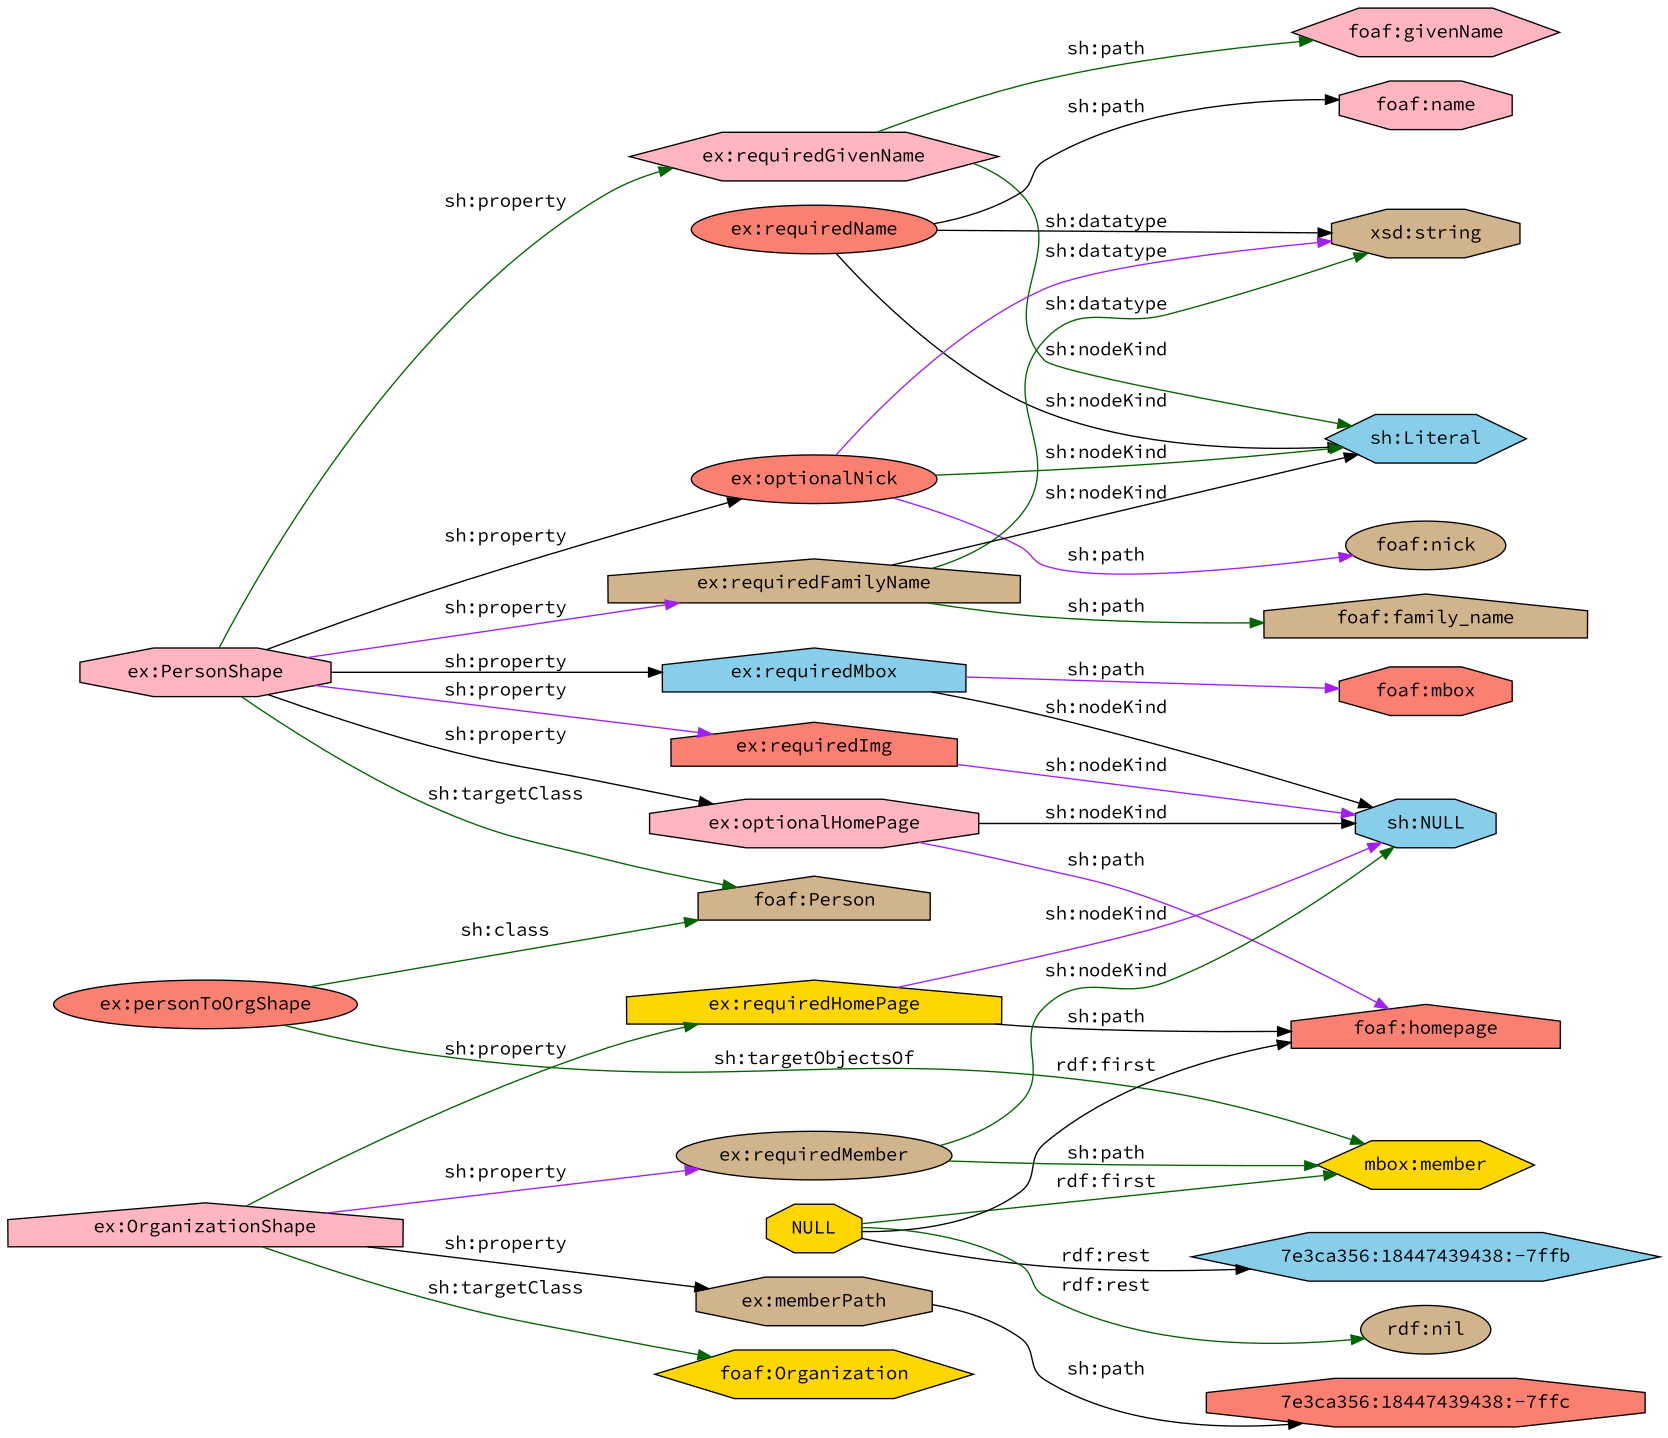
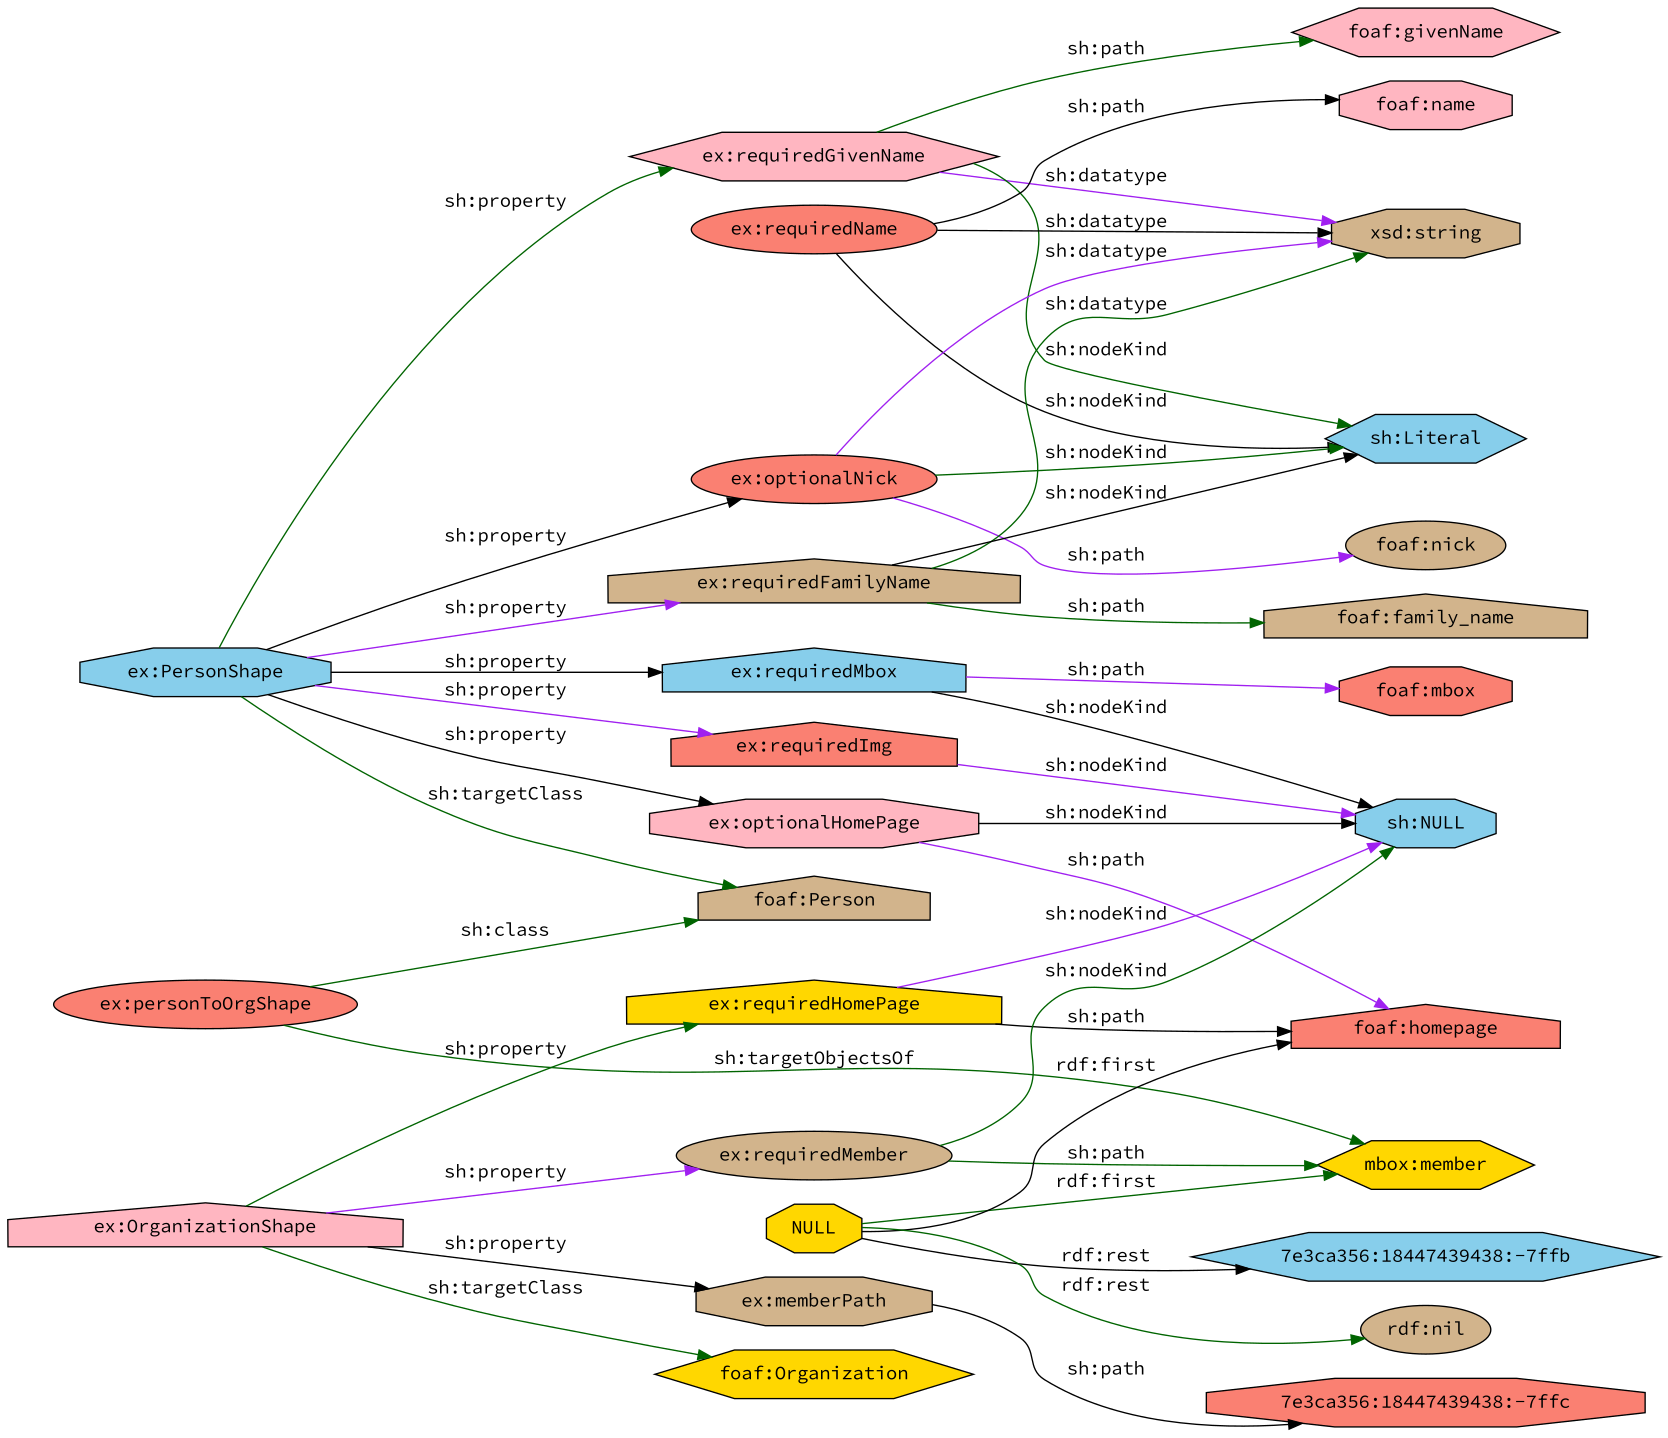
none -> (1131, 196)
(205, 672) -> (205, 672)
